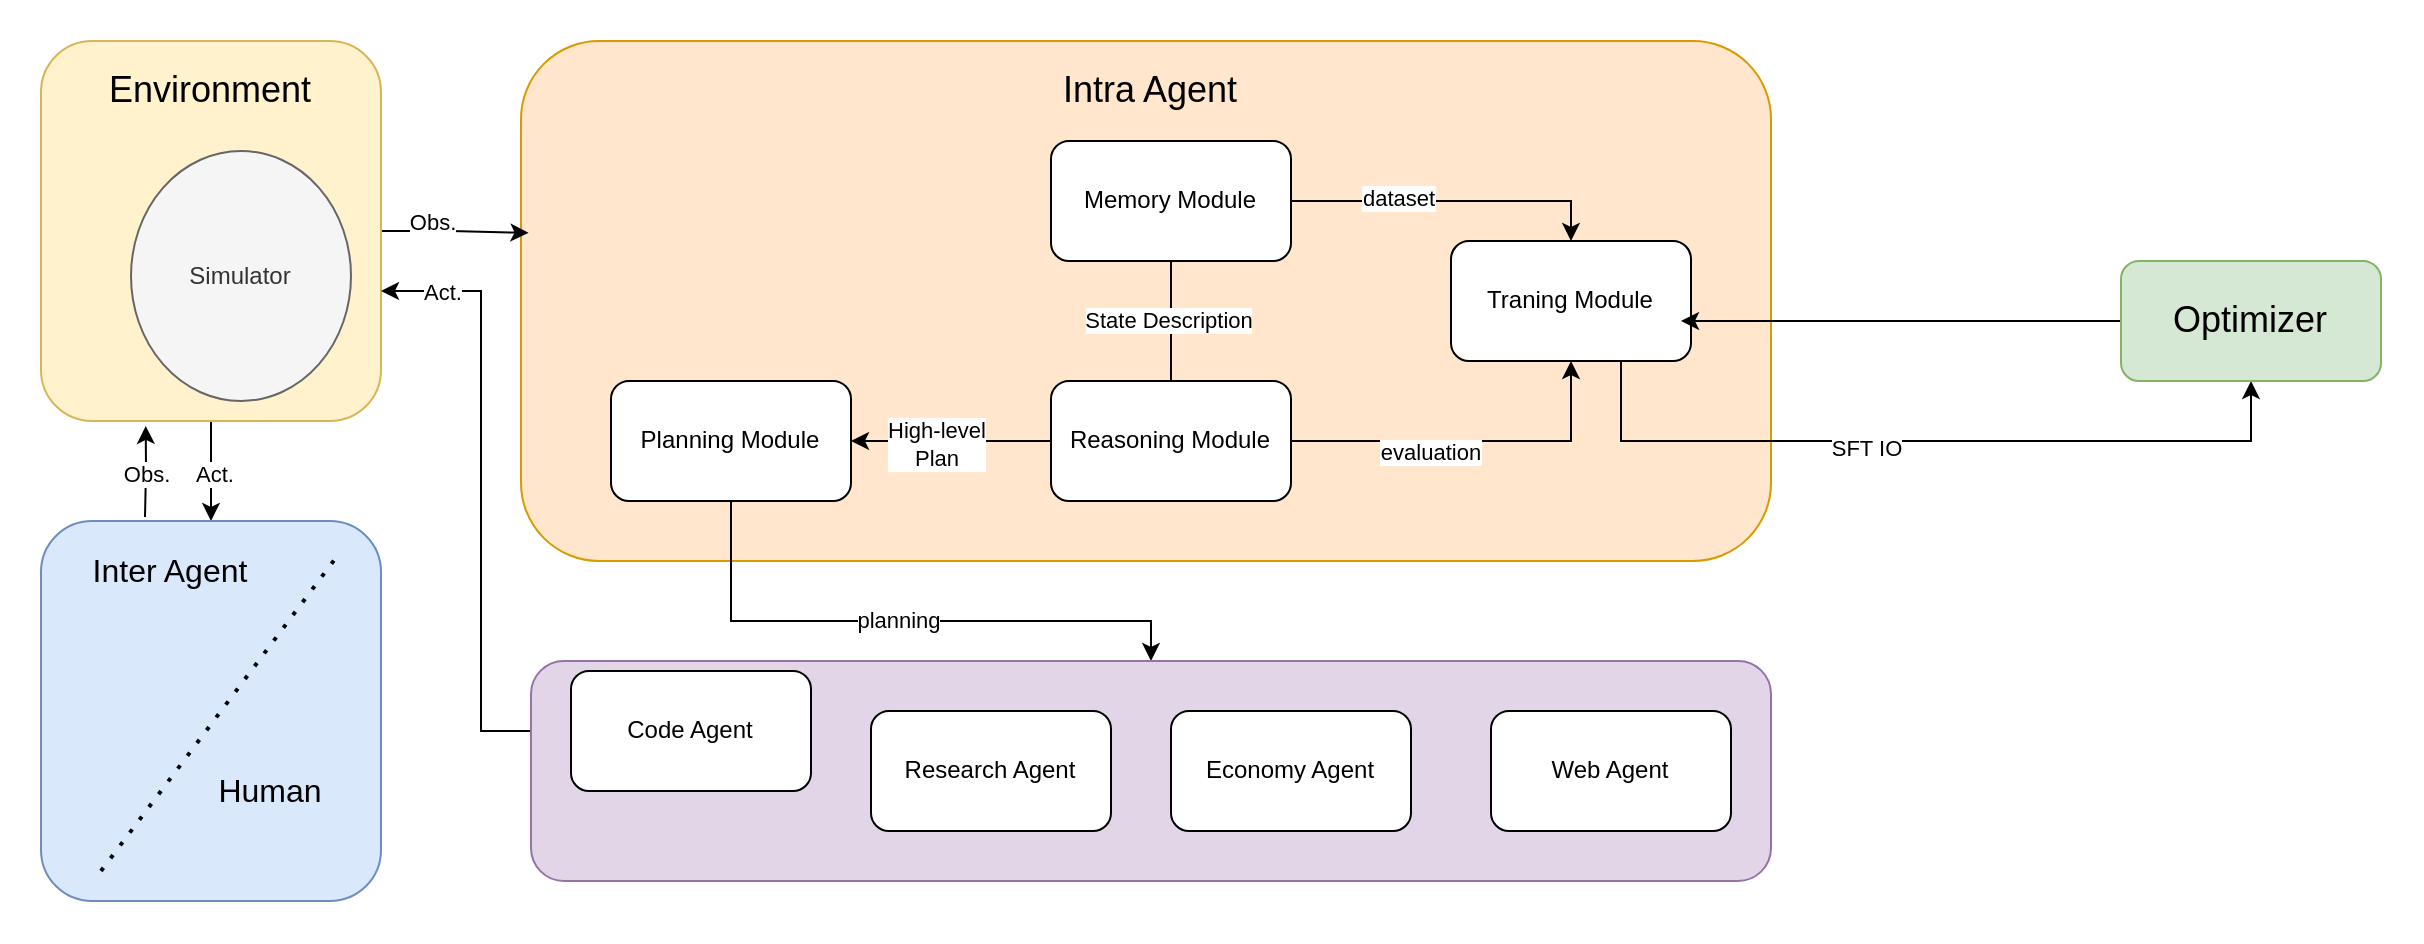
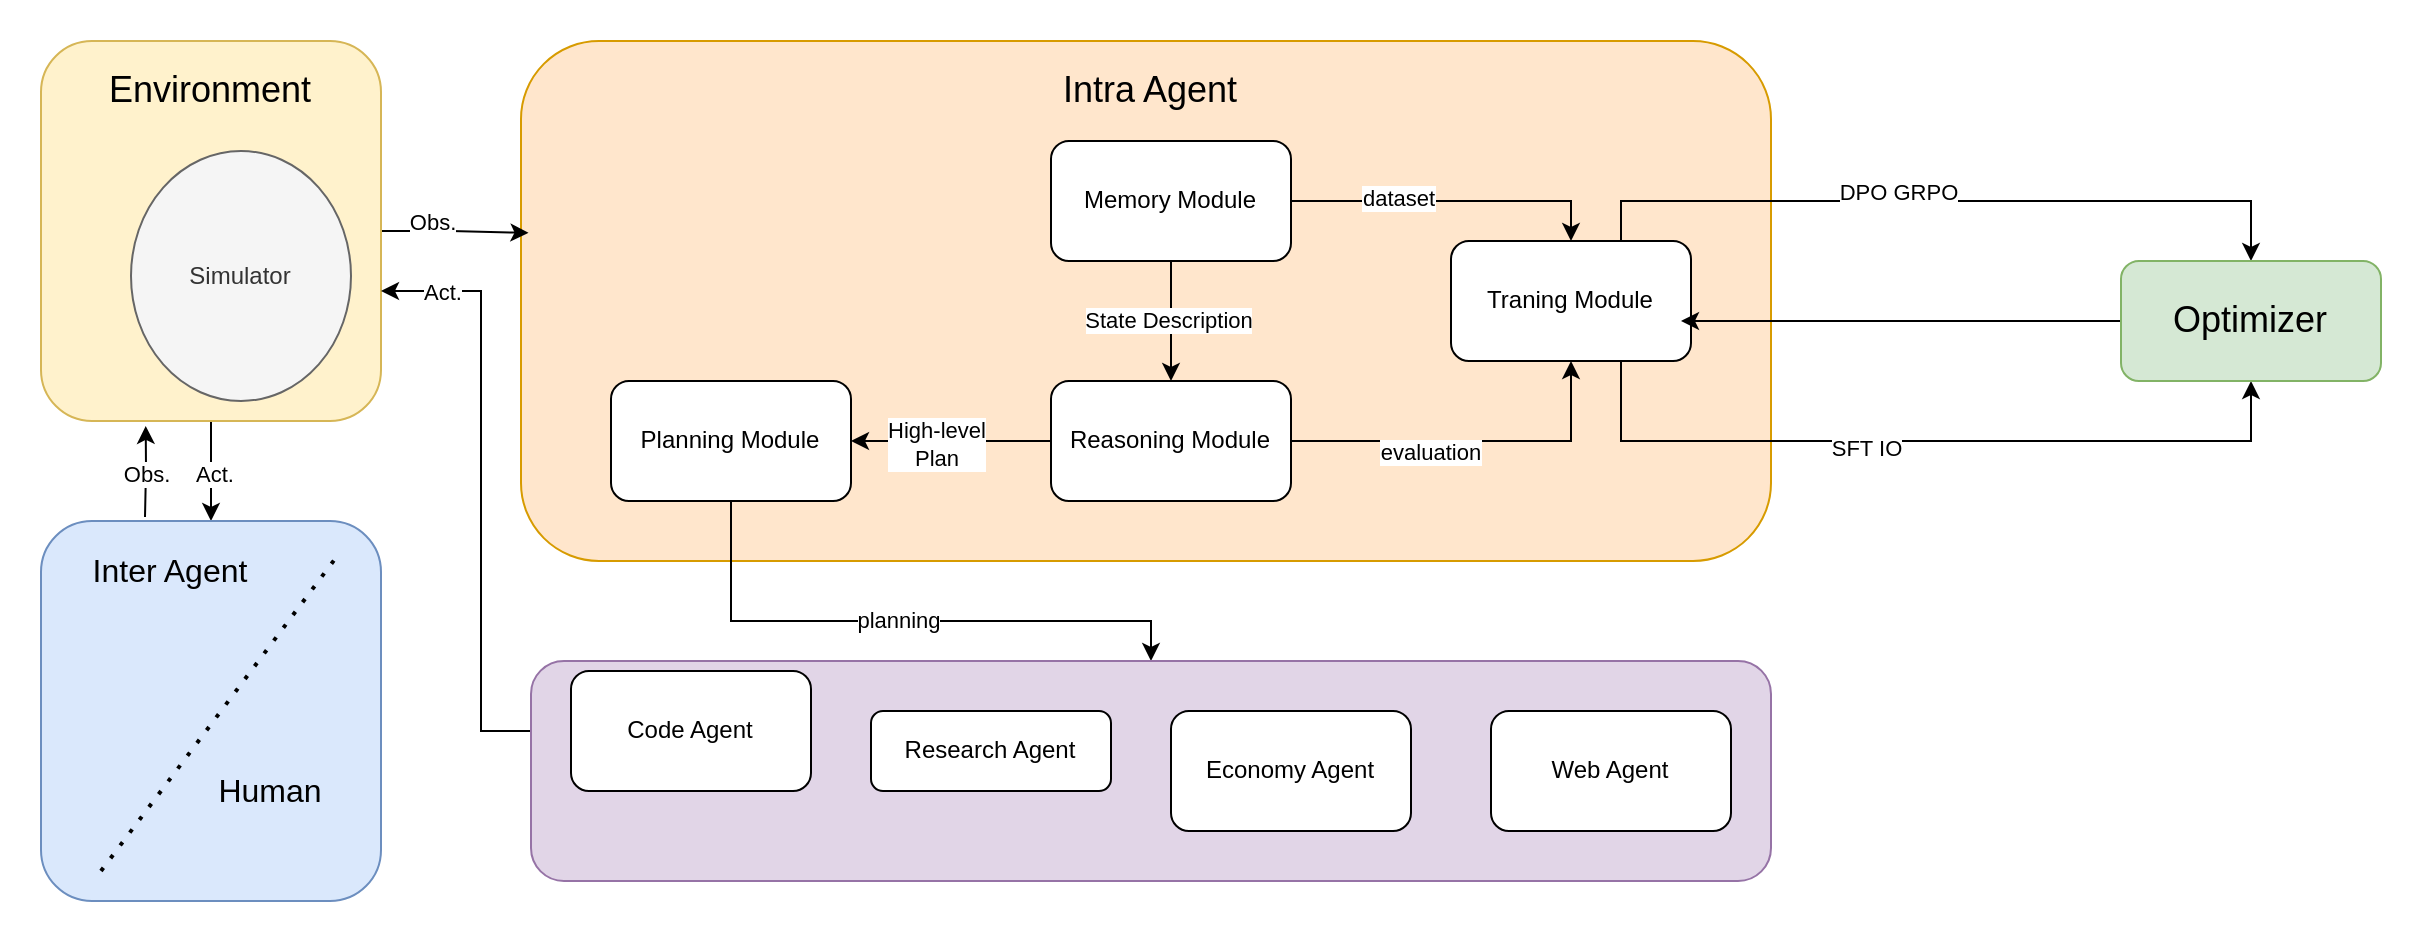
none -> (2121, 201)
(1171, 371) -> (1171, 366)
(991, 771) -> (991, 751)
